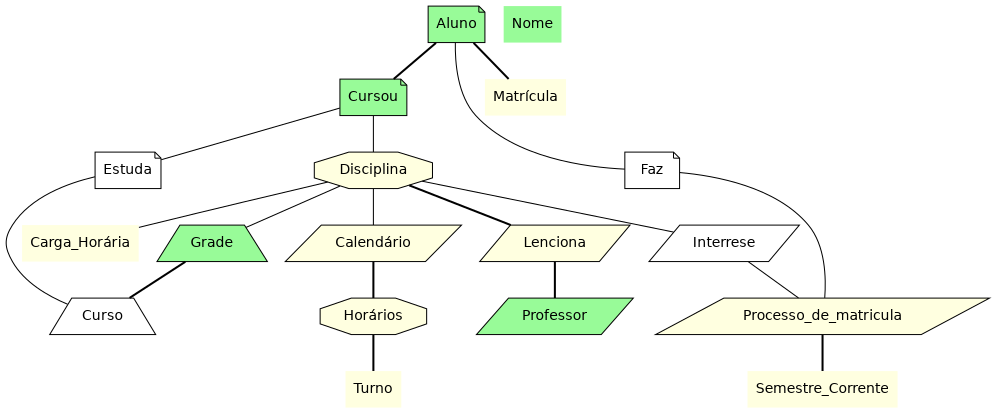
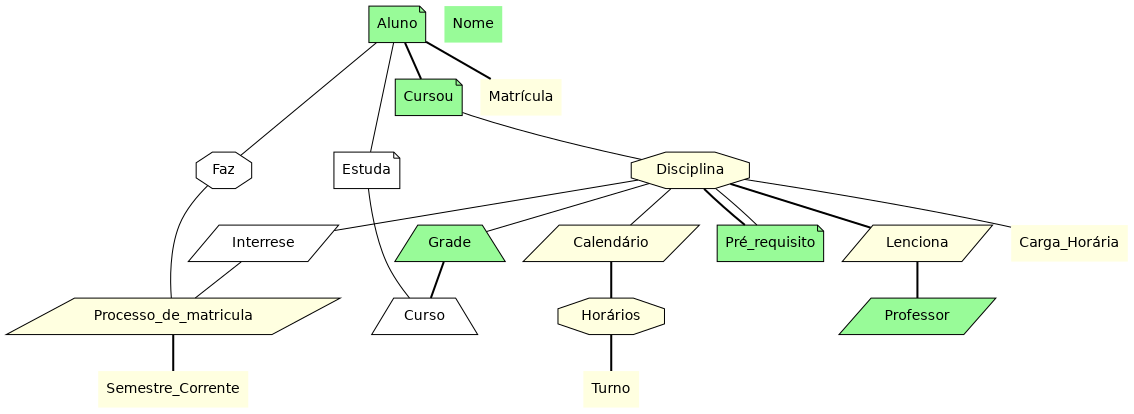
(251, 134) -> (382, 97)
(652, 170) -> (224, 170)
none -> (770, 243)
